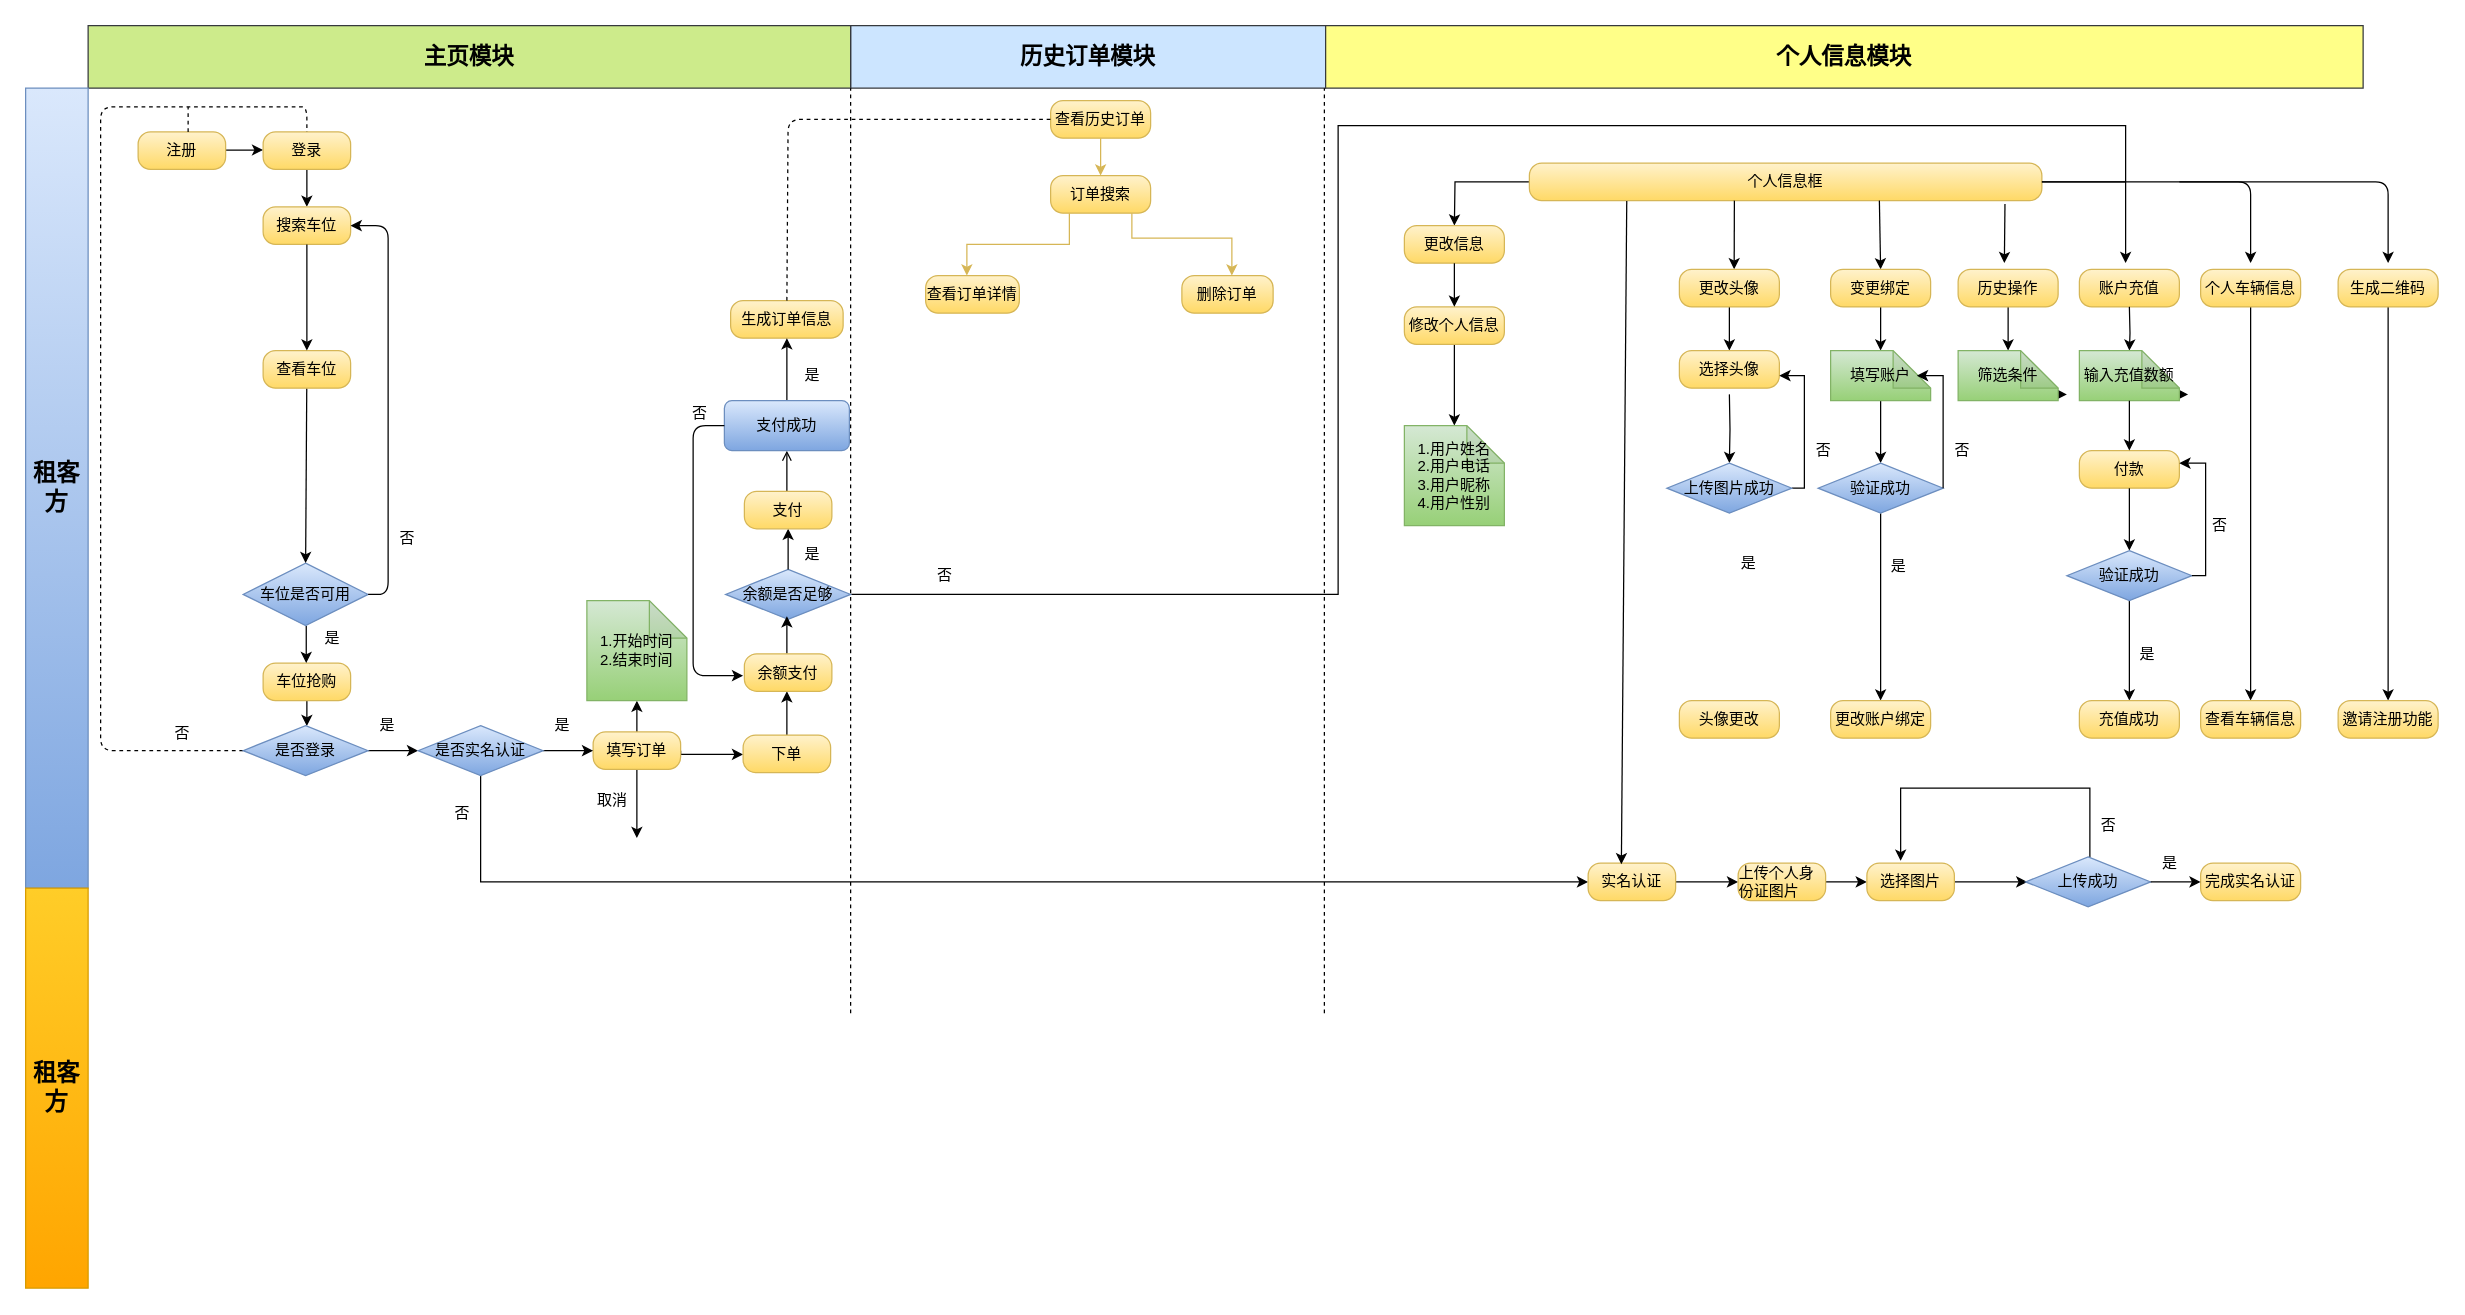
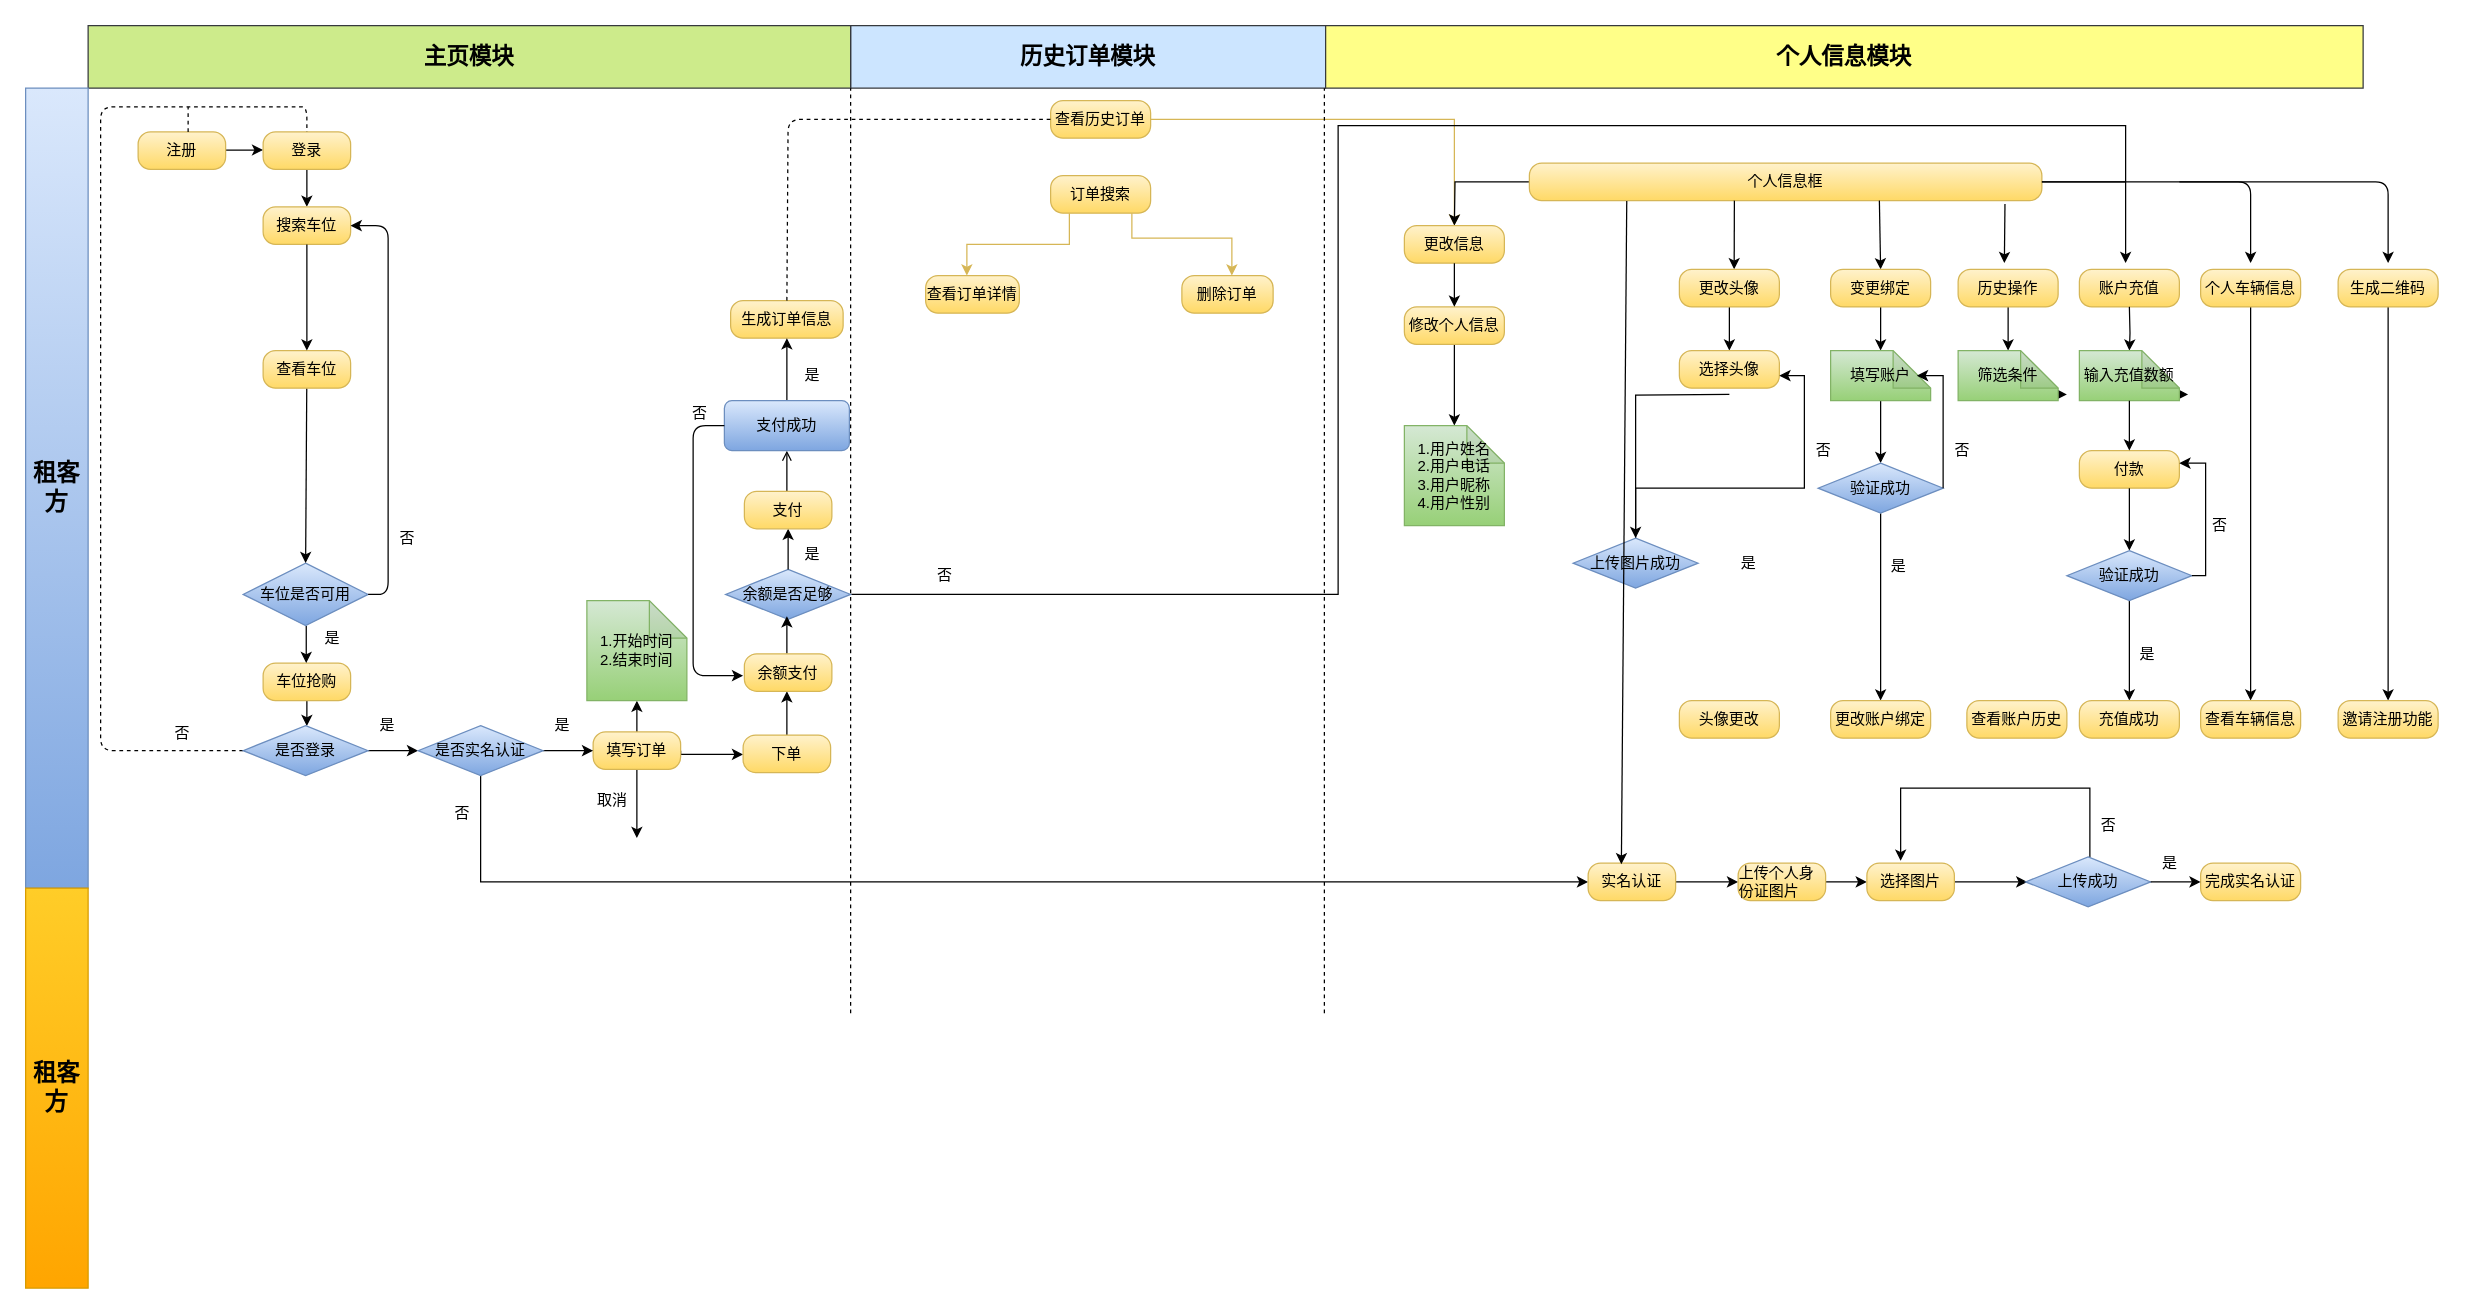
(1101, 161) -> (1332, 119)
(1729, 488) -> (1636, 563)
none -> (2017, 719)
